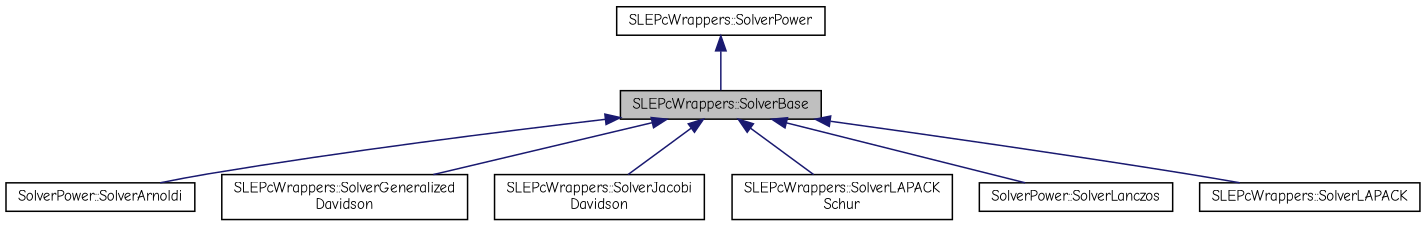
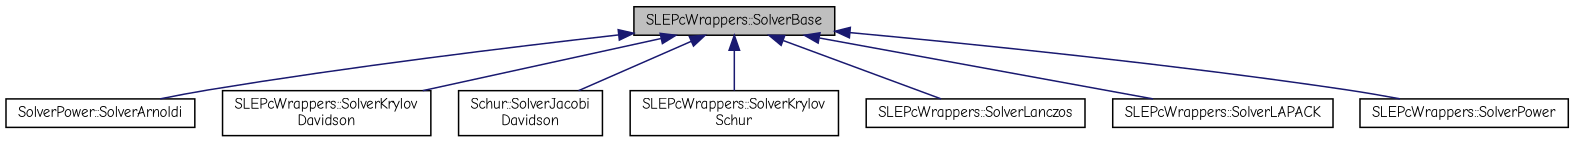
(721, 71) -> (1126, 61)
(345, 197) -> (327, 113)
(599, 197) -> (531, 113)
(842, 197) -> (734, 113)
(1076, 197) -> (976, 113)
